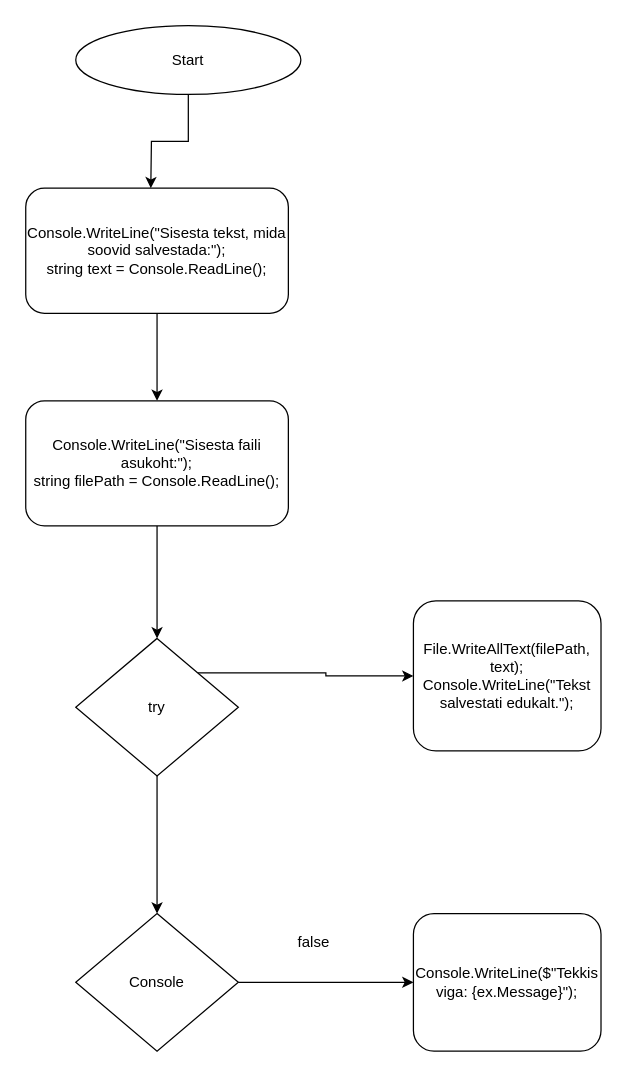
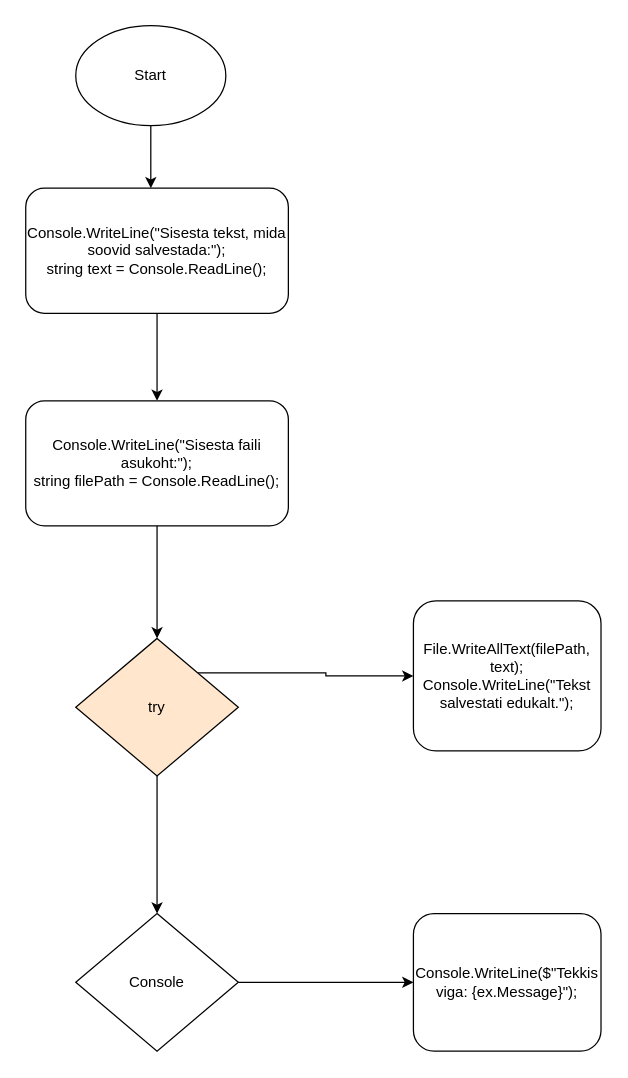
(188, 60) -> (151, 76)
(157, 707) -> (157, 707)
(313, 942) -> none
